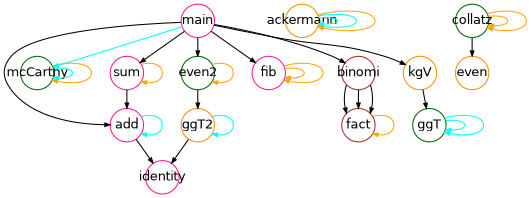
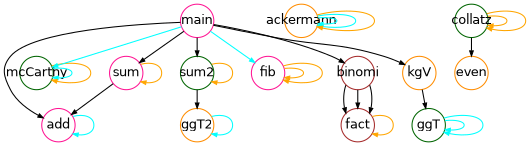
(231, 45) -> (230, 45)
(198, 73) -> (197, 73)
(162, 177) -> none
